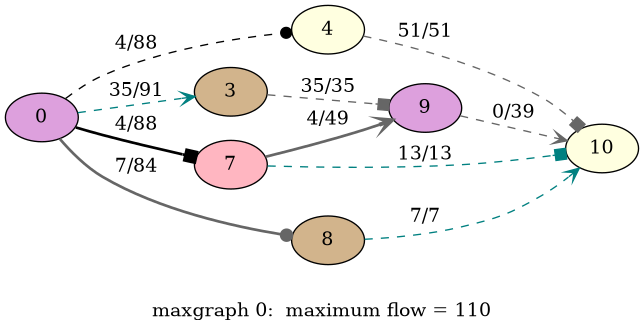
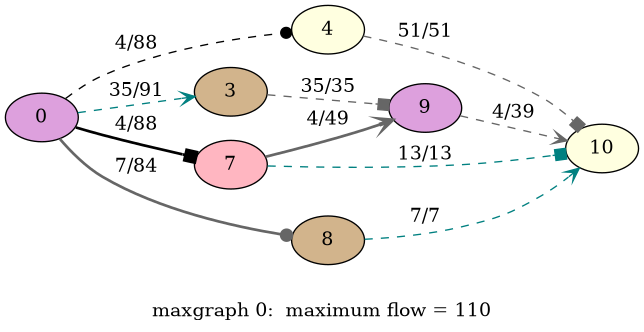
(514, 113) -> (514, 113)
